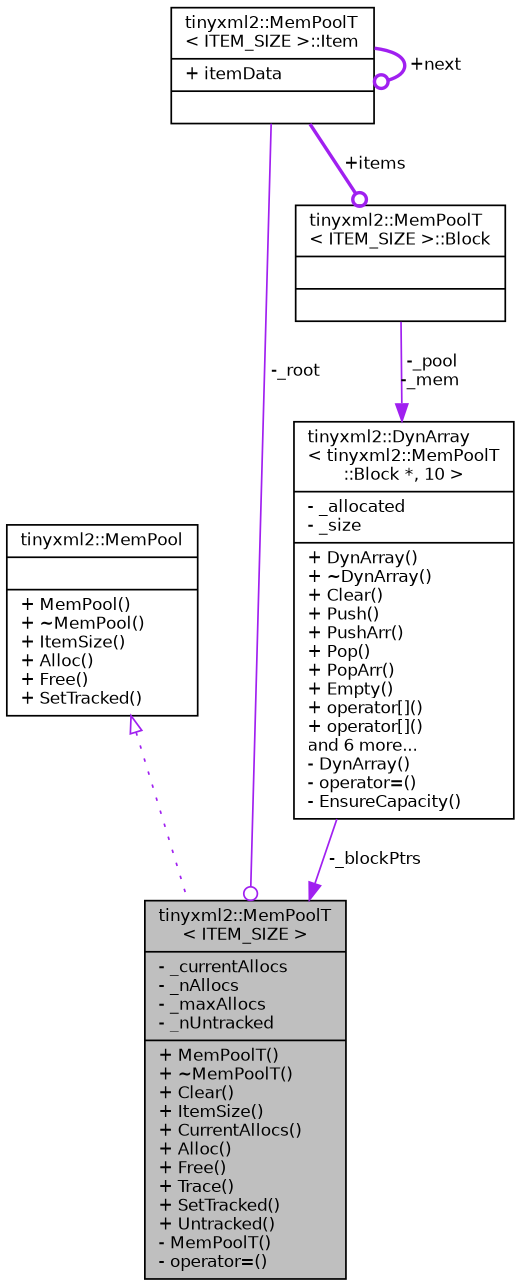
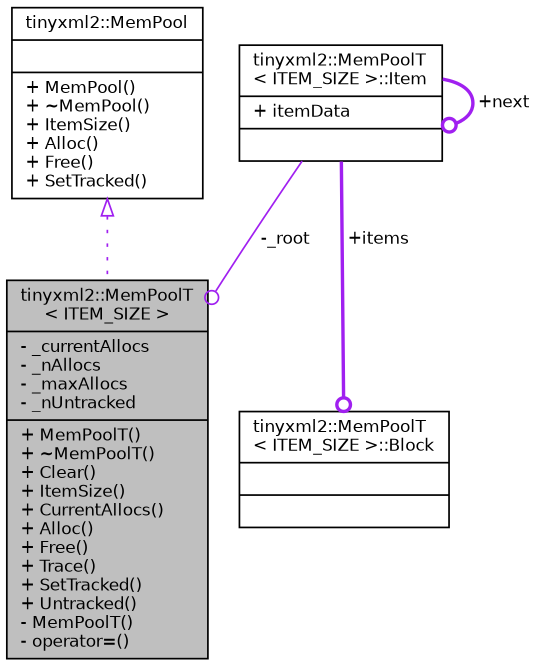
(404, 620) -> none
